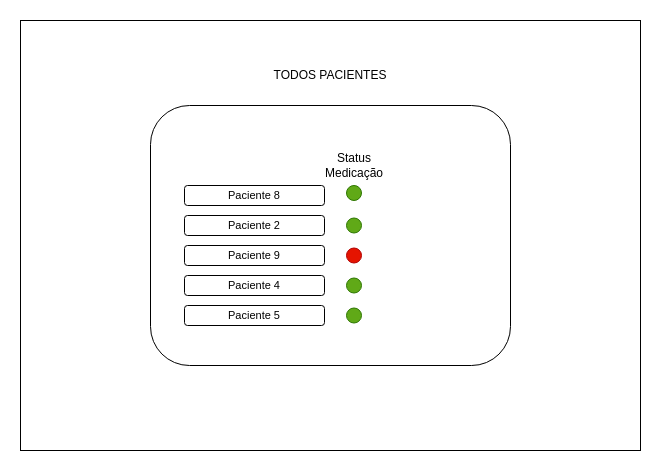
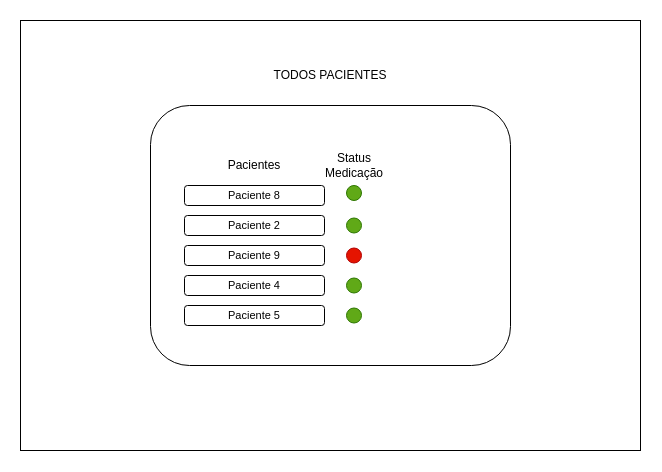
none -> (255, 166)
